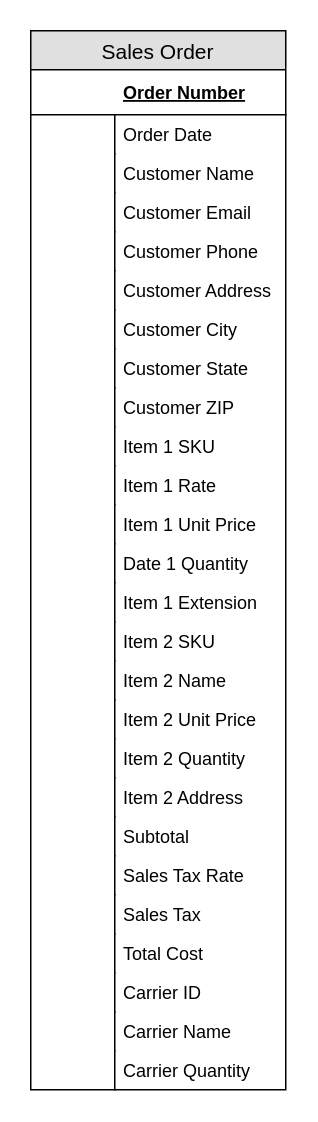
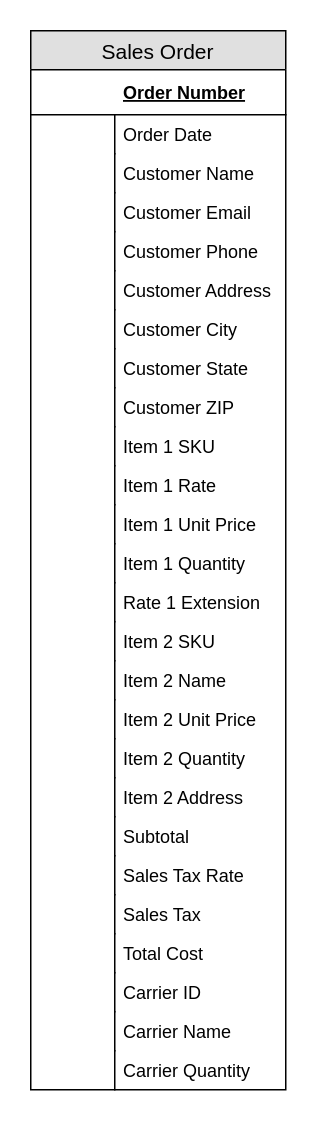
(192, 564) -> (192, 564)
(197, 603) -> (197, 603)
